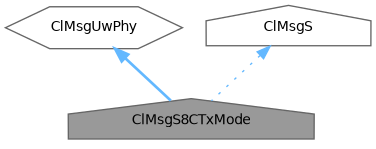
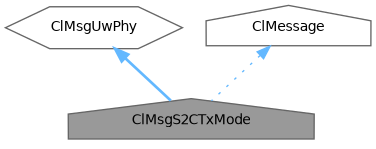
(289, 28) -> (289, 28)
(191, 121) -> (191, 121)
